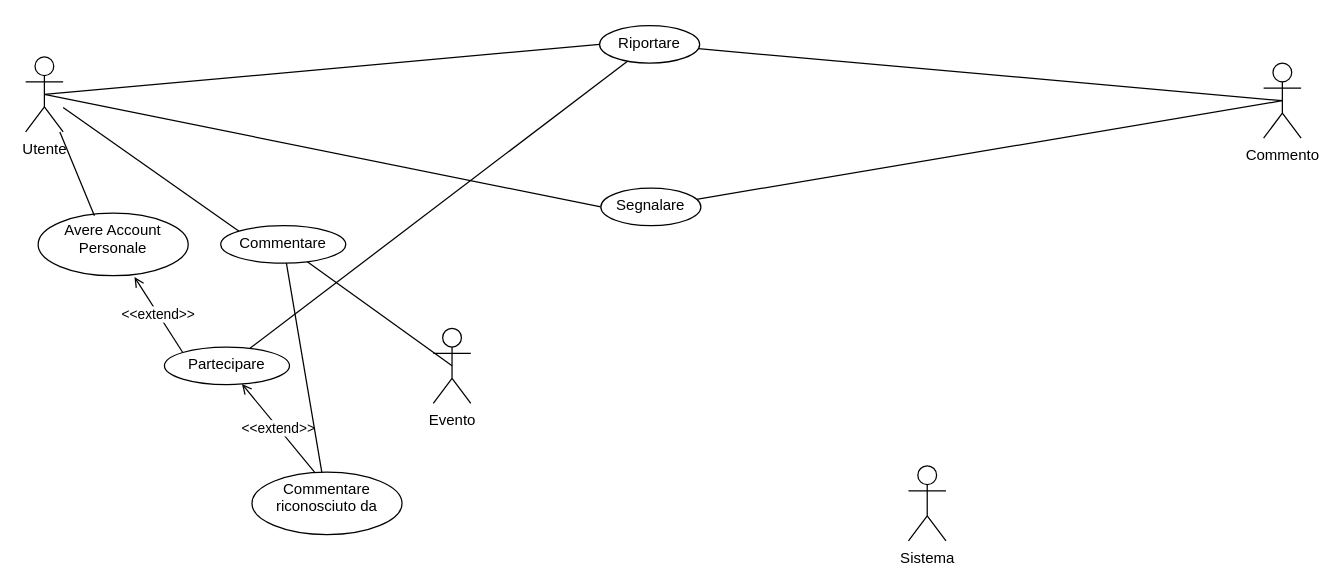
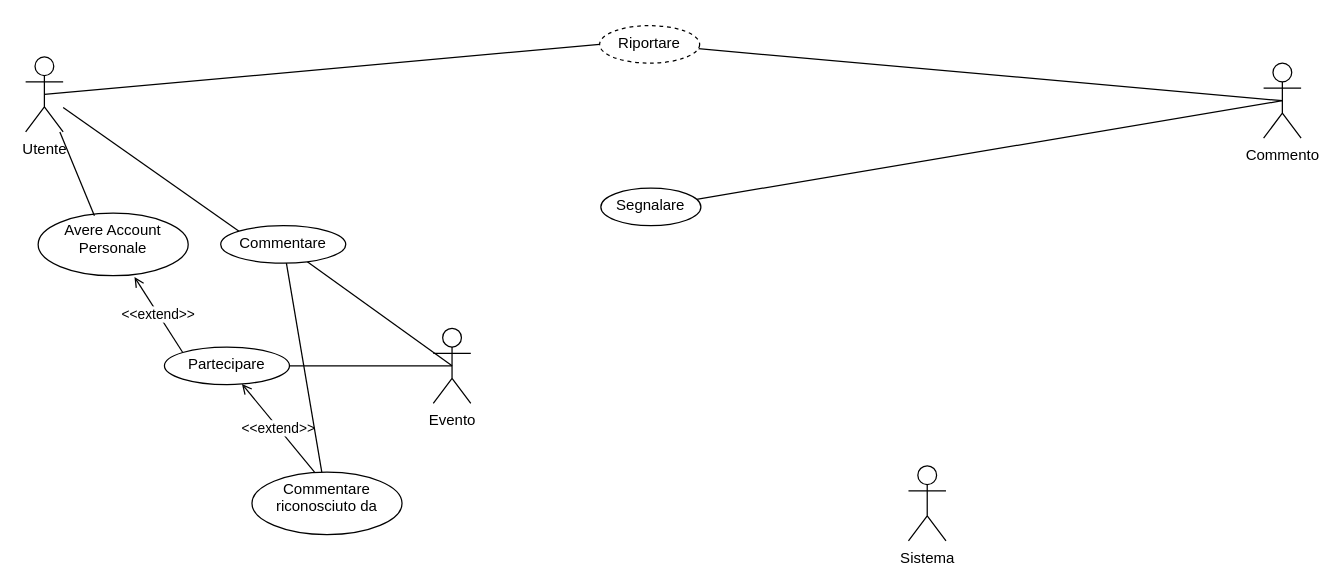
(649, 44) -> (649, 44)
(328, 152) -> none
(439, 205) -> (369, 366)
